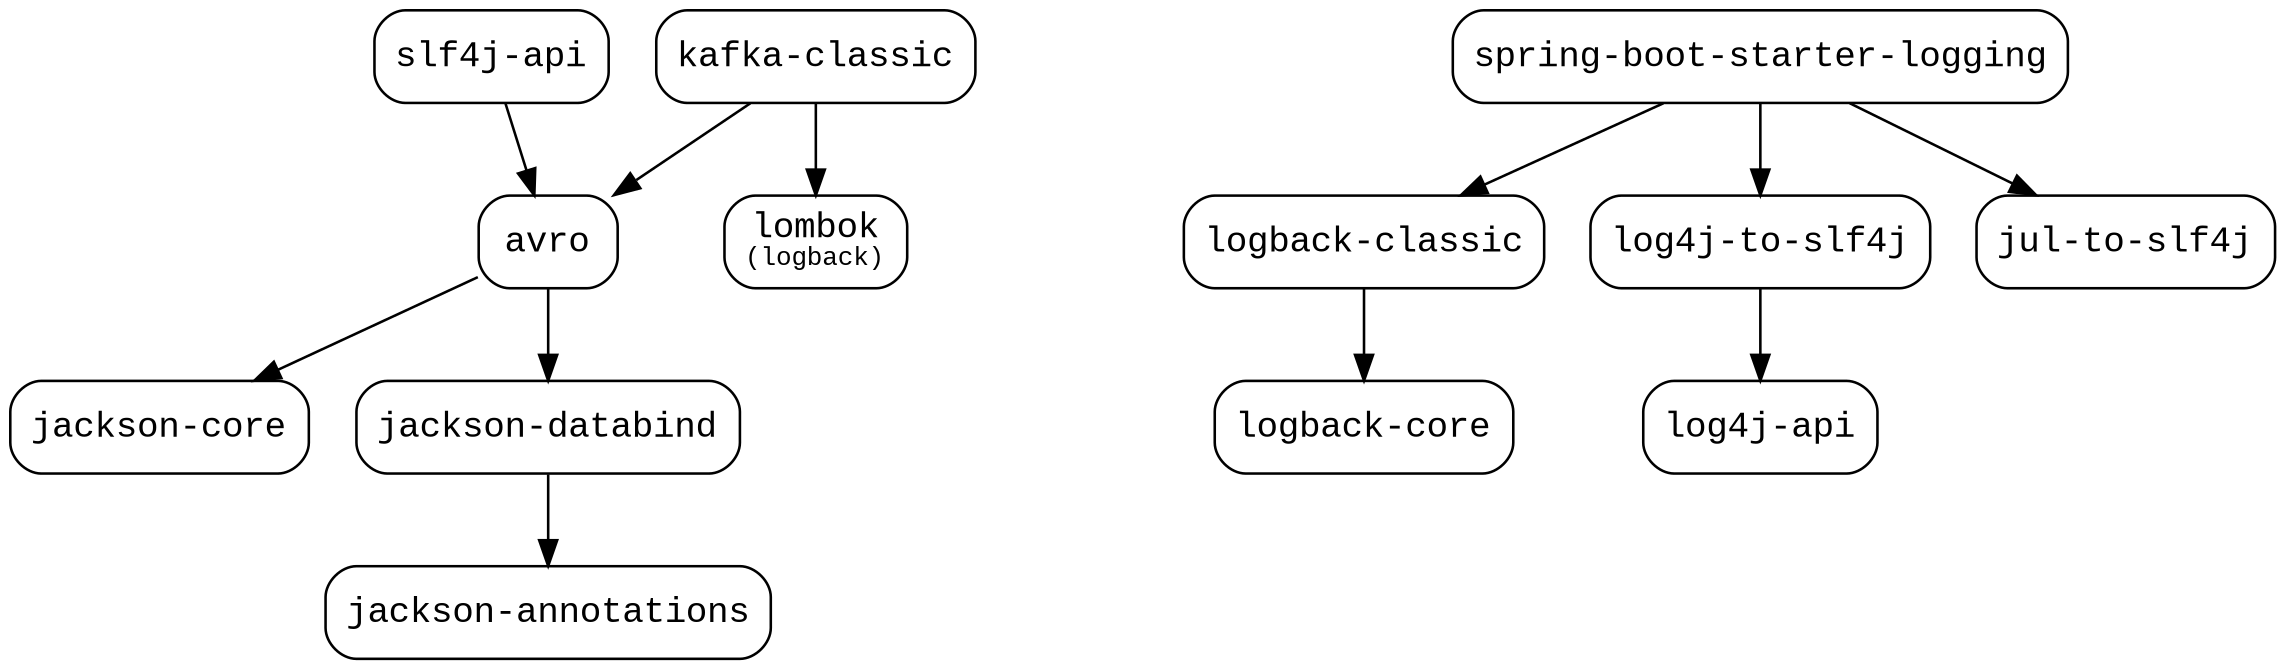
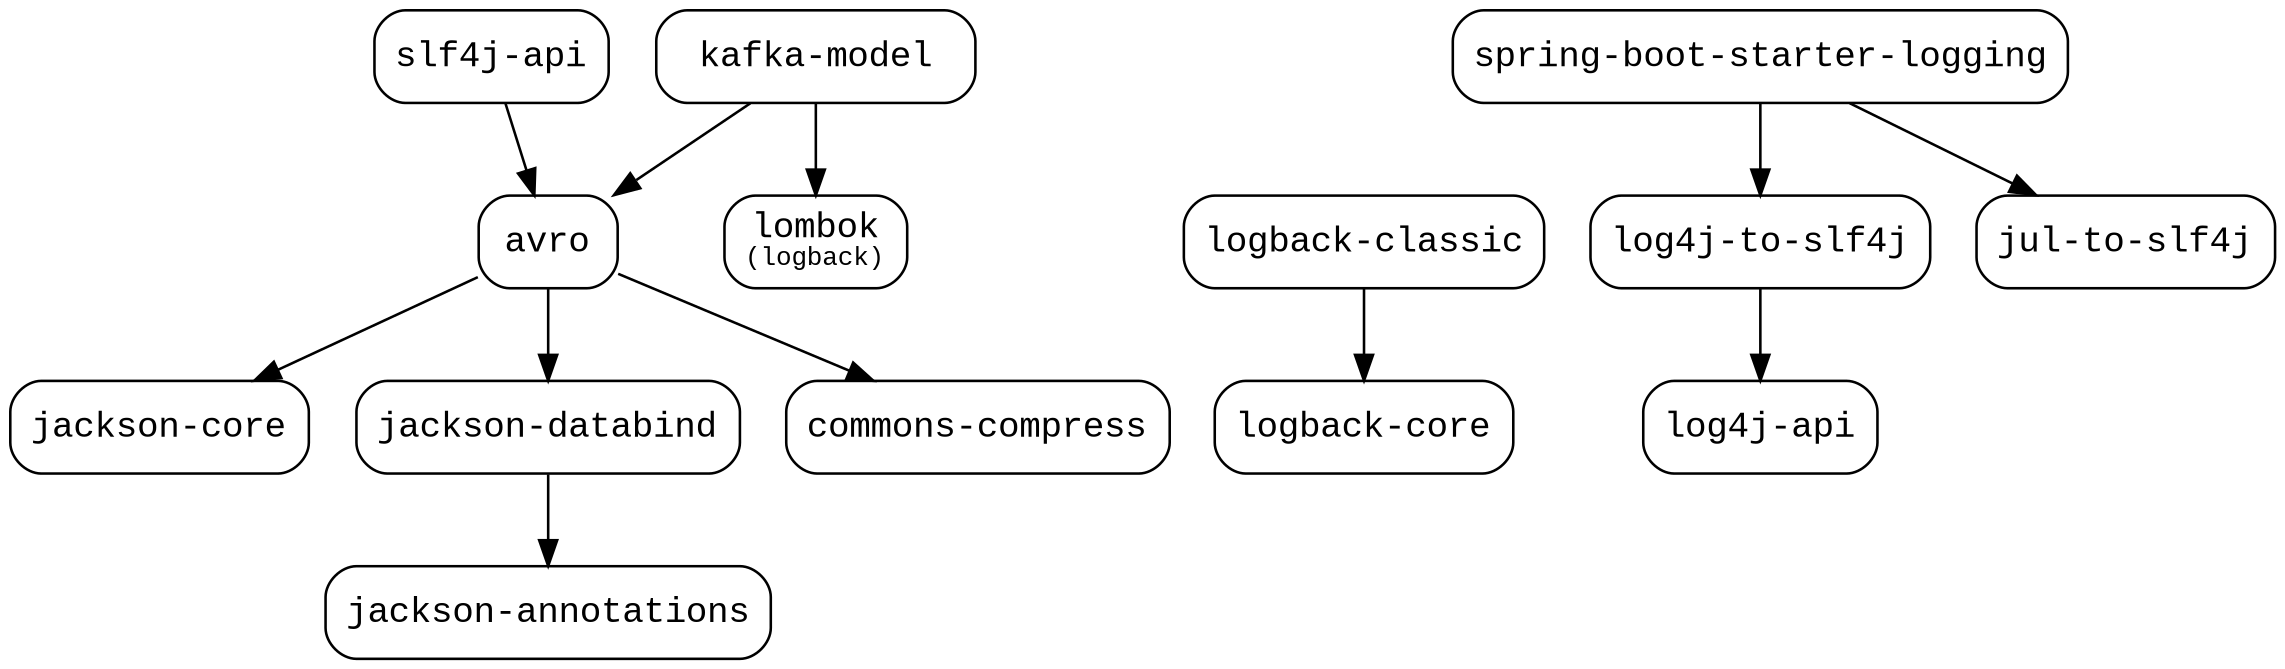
(816, 57) -> (816, 57)
(1574, 144) -> none
none -> (978, 427)
